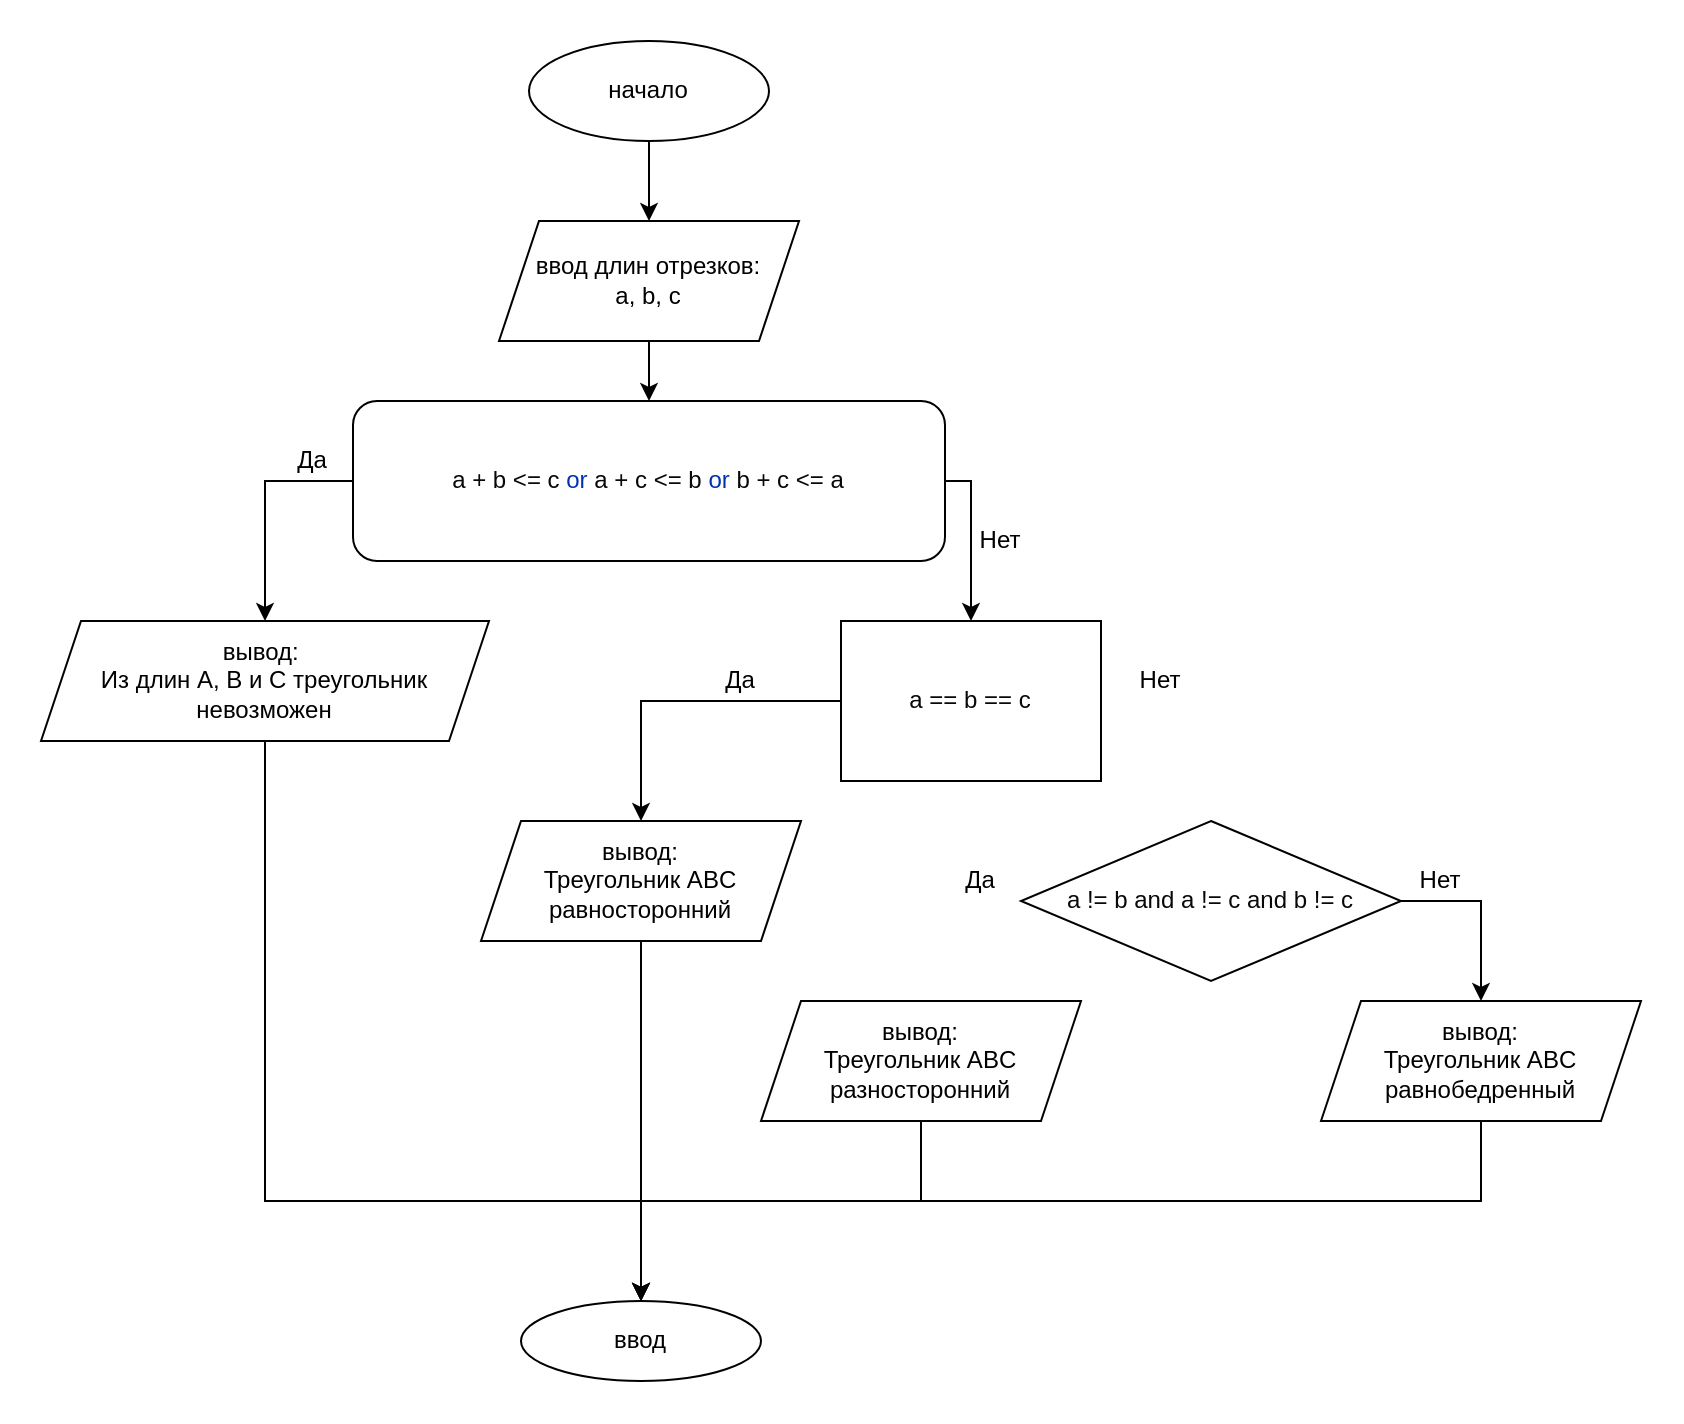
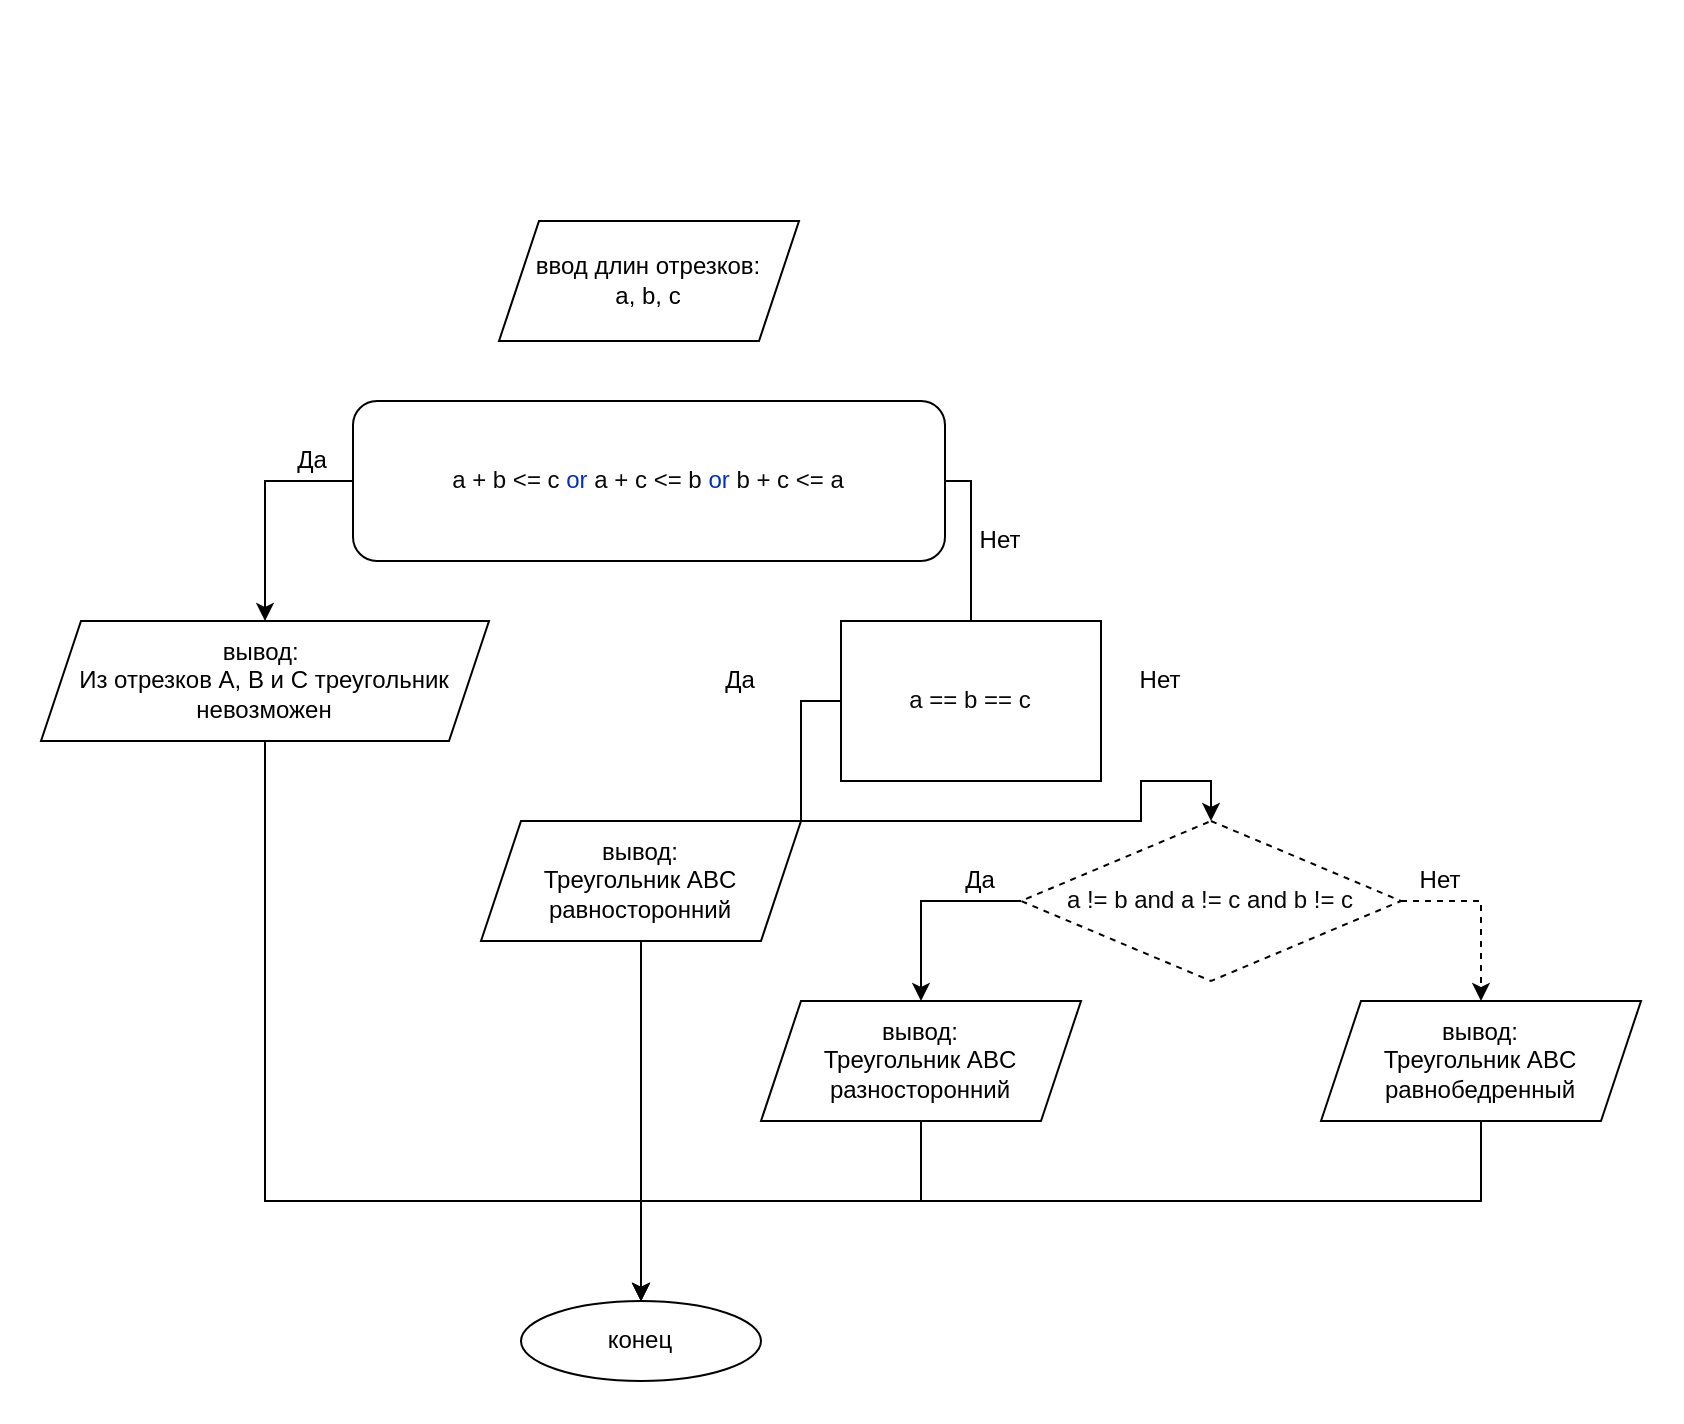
(649, 91) -> none
(649, 174) -> none
(649, 364) -> none
(971, 606) -> (971, 611)
(265, 681) -> (265, 681)
(669, 701) -> (978, 821)
none -> (928, 901)
(1211, 901) -> (1211, 901)
(1481, 906) -> (1481, 906)
(641, 1341) -> (641, 1341)
